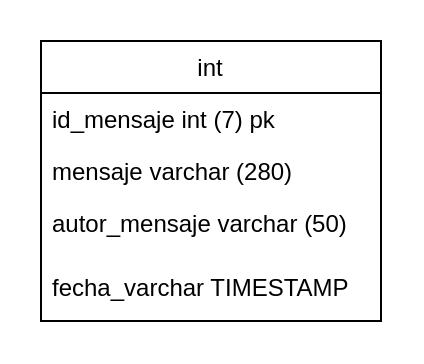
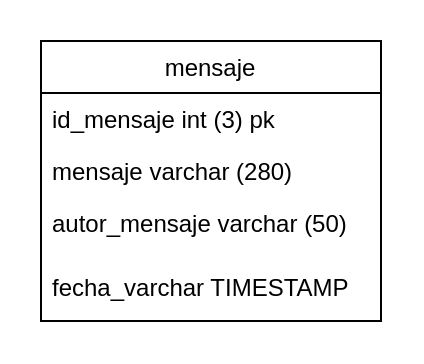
(210, 68) -> (210, 68)
(178, 120) -> (178, 120)
